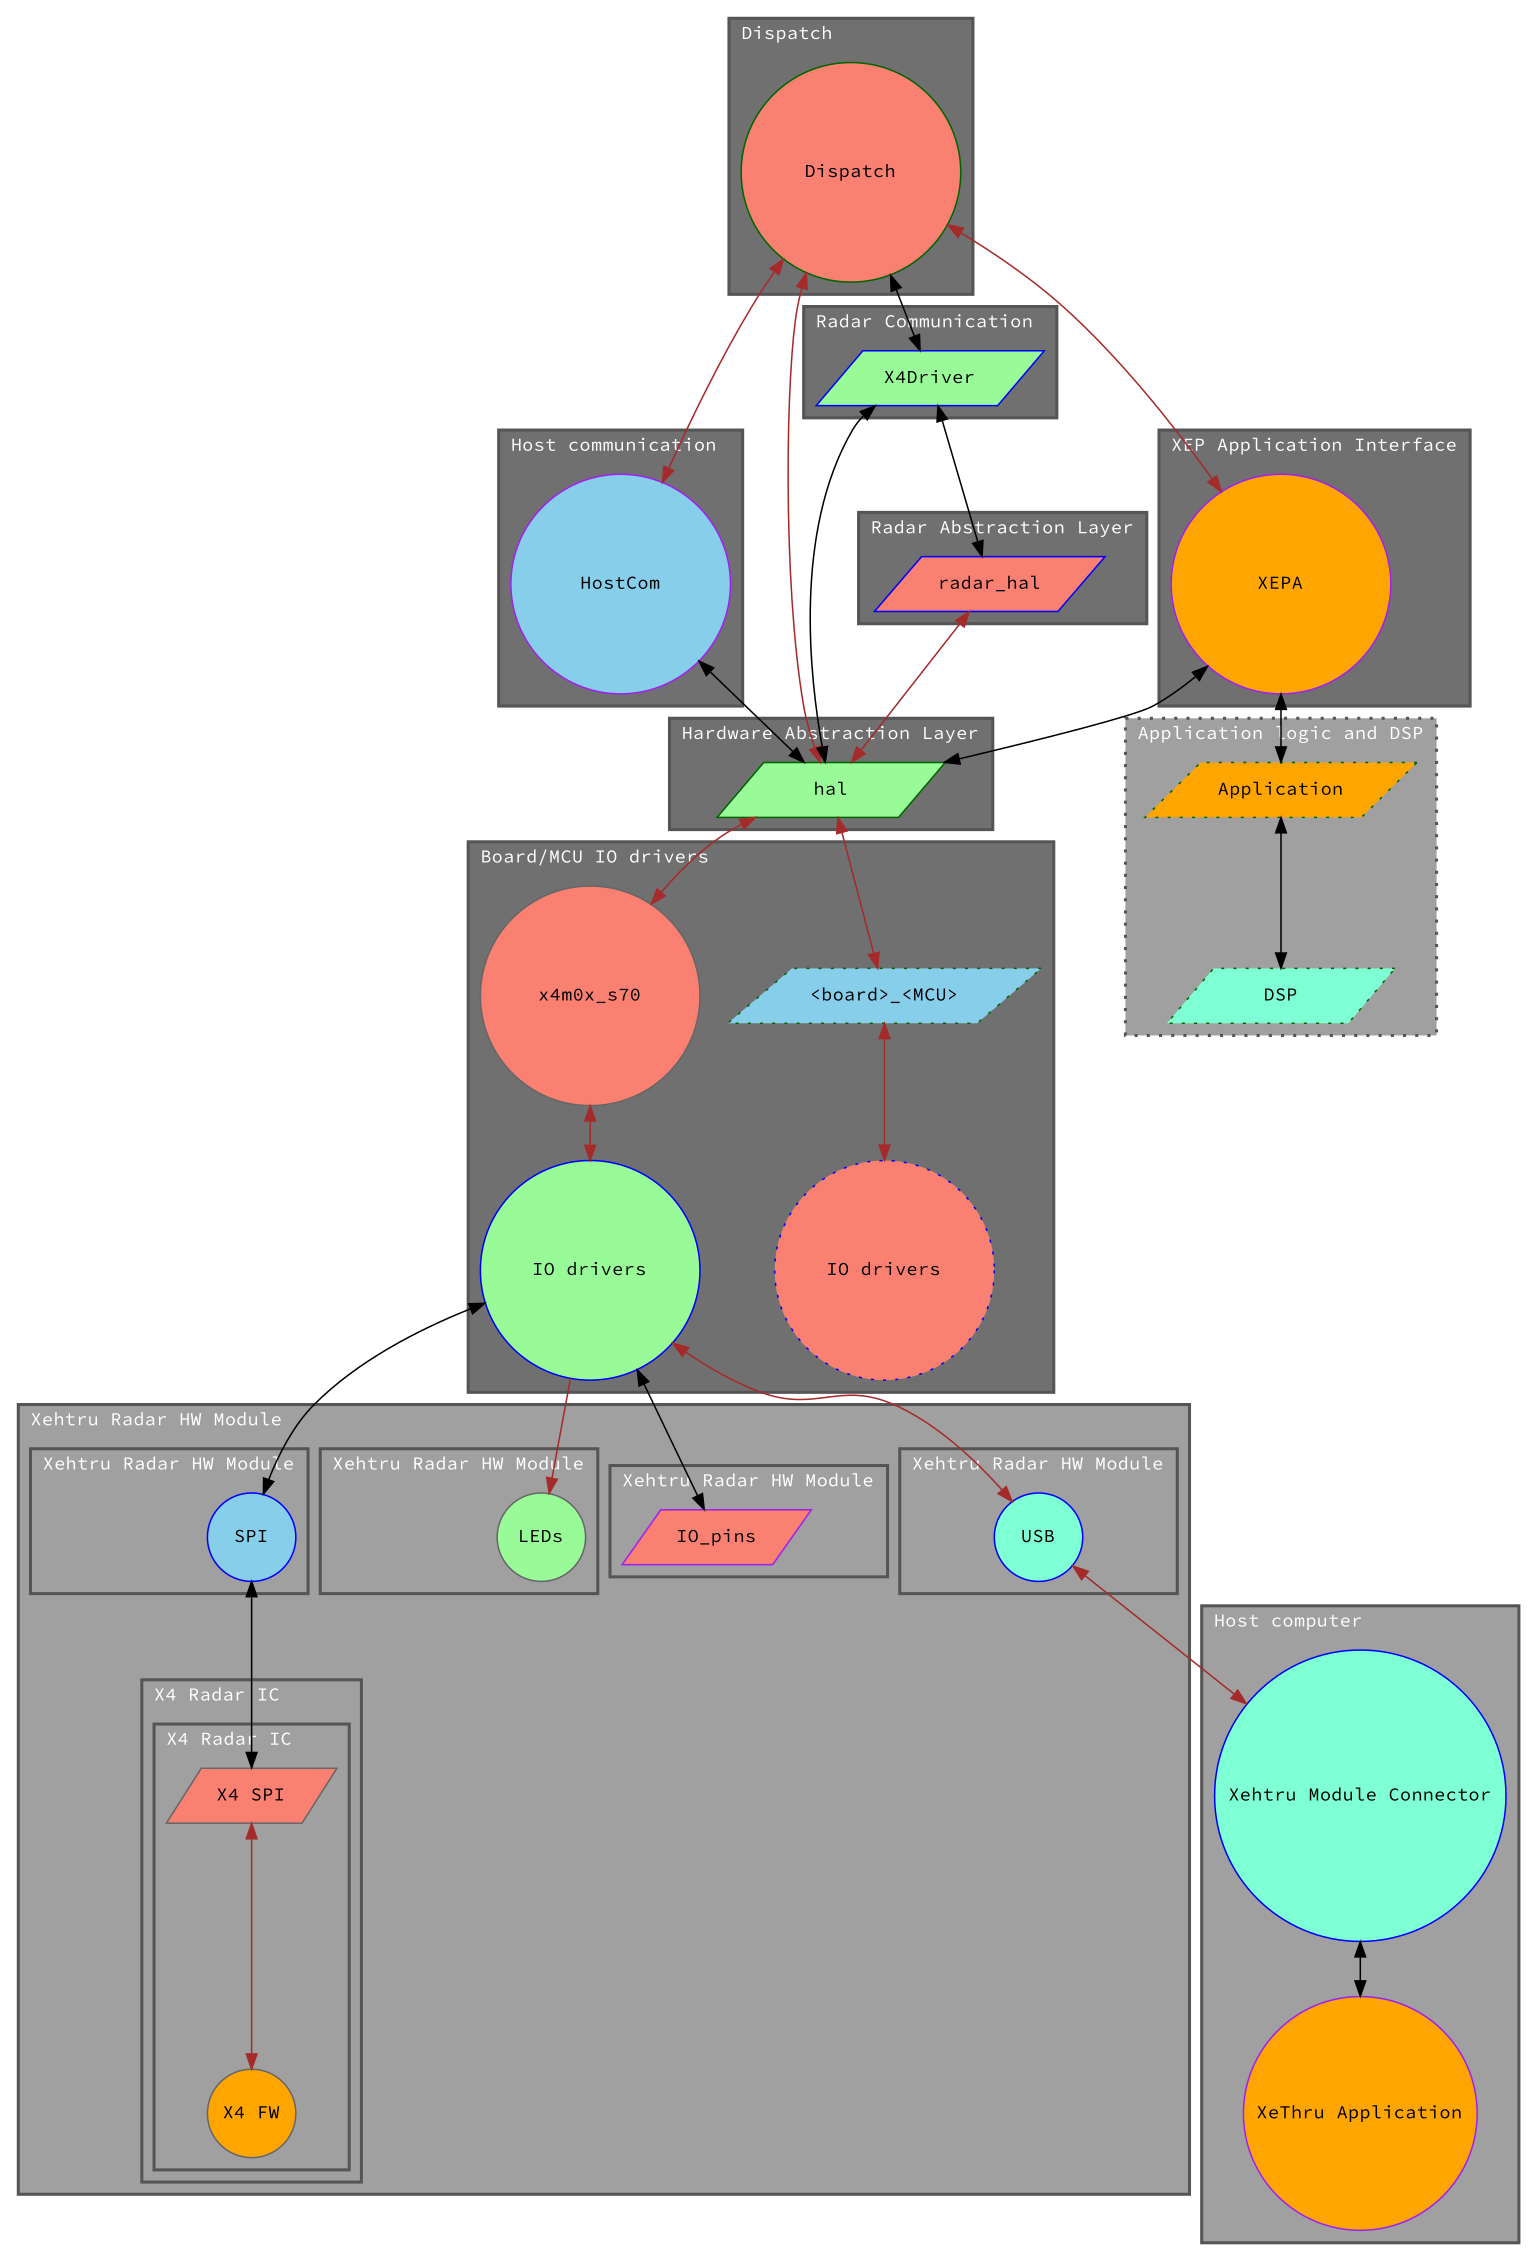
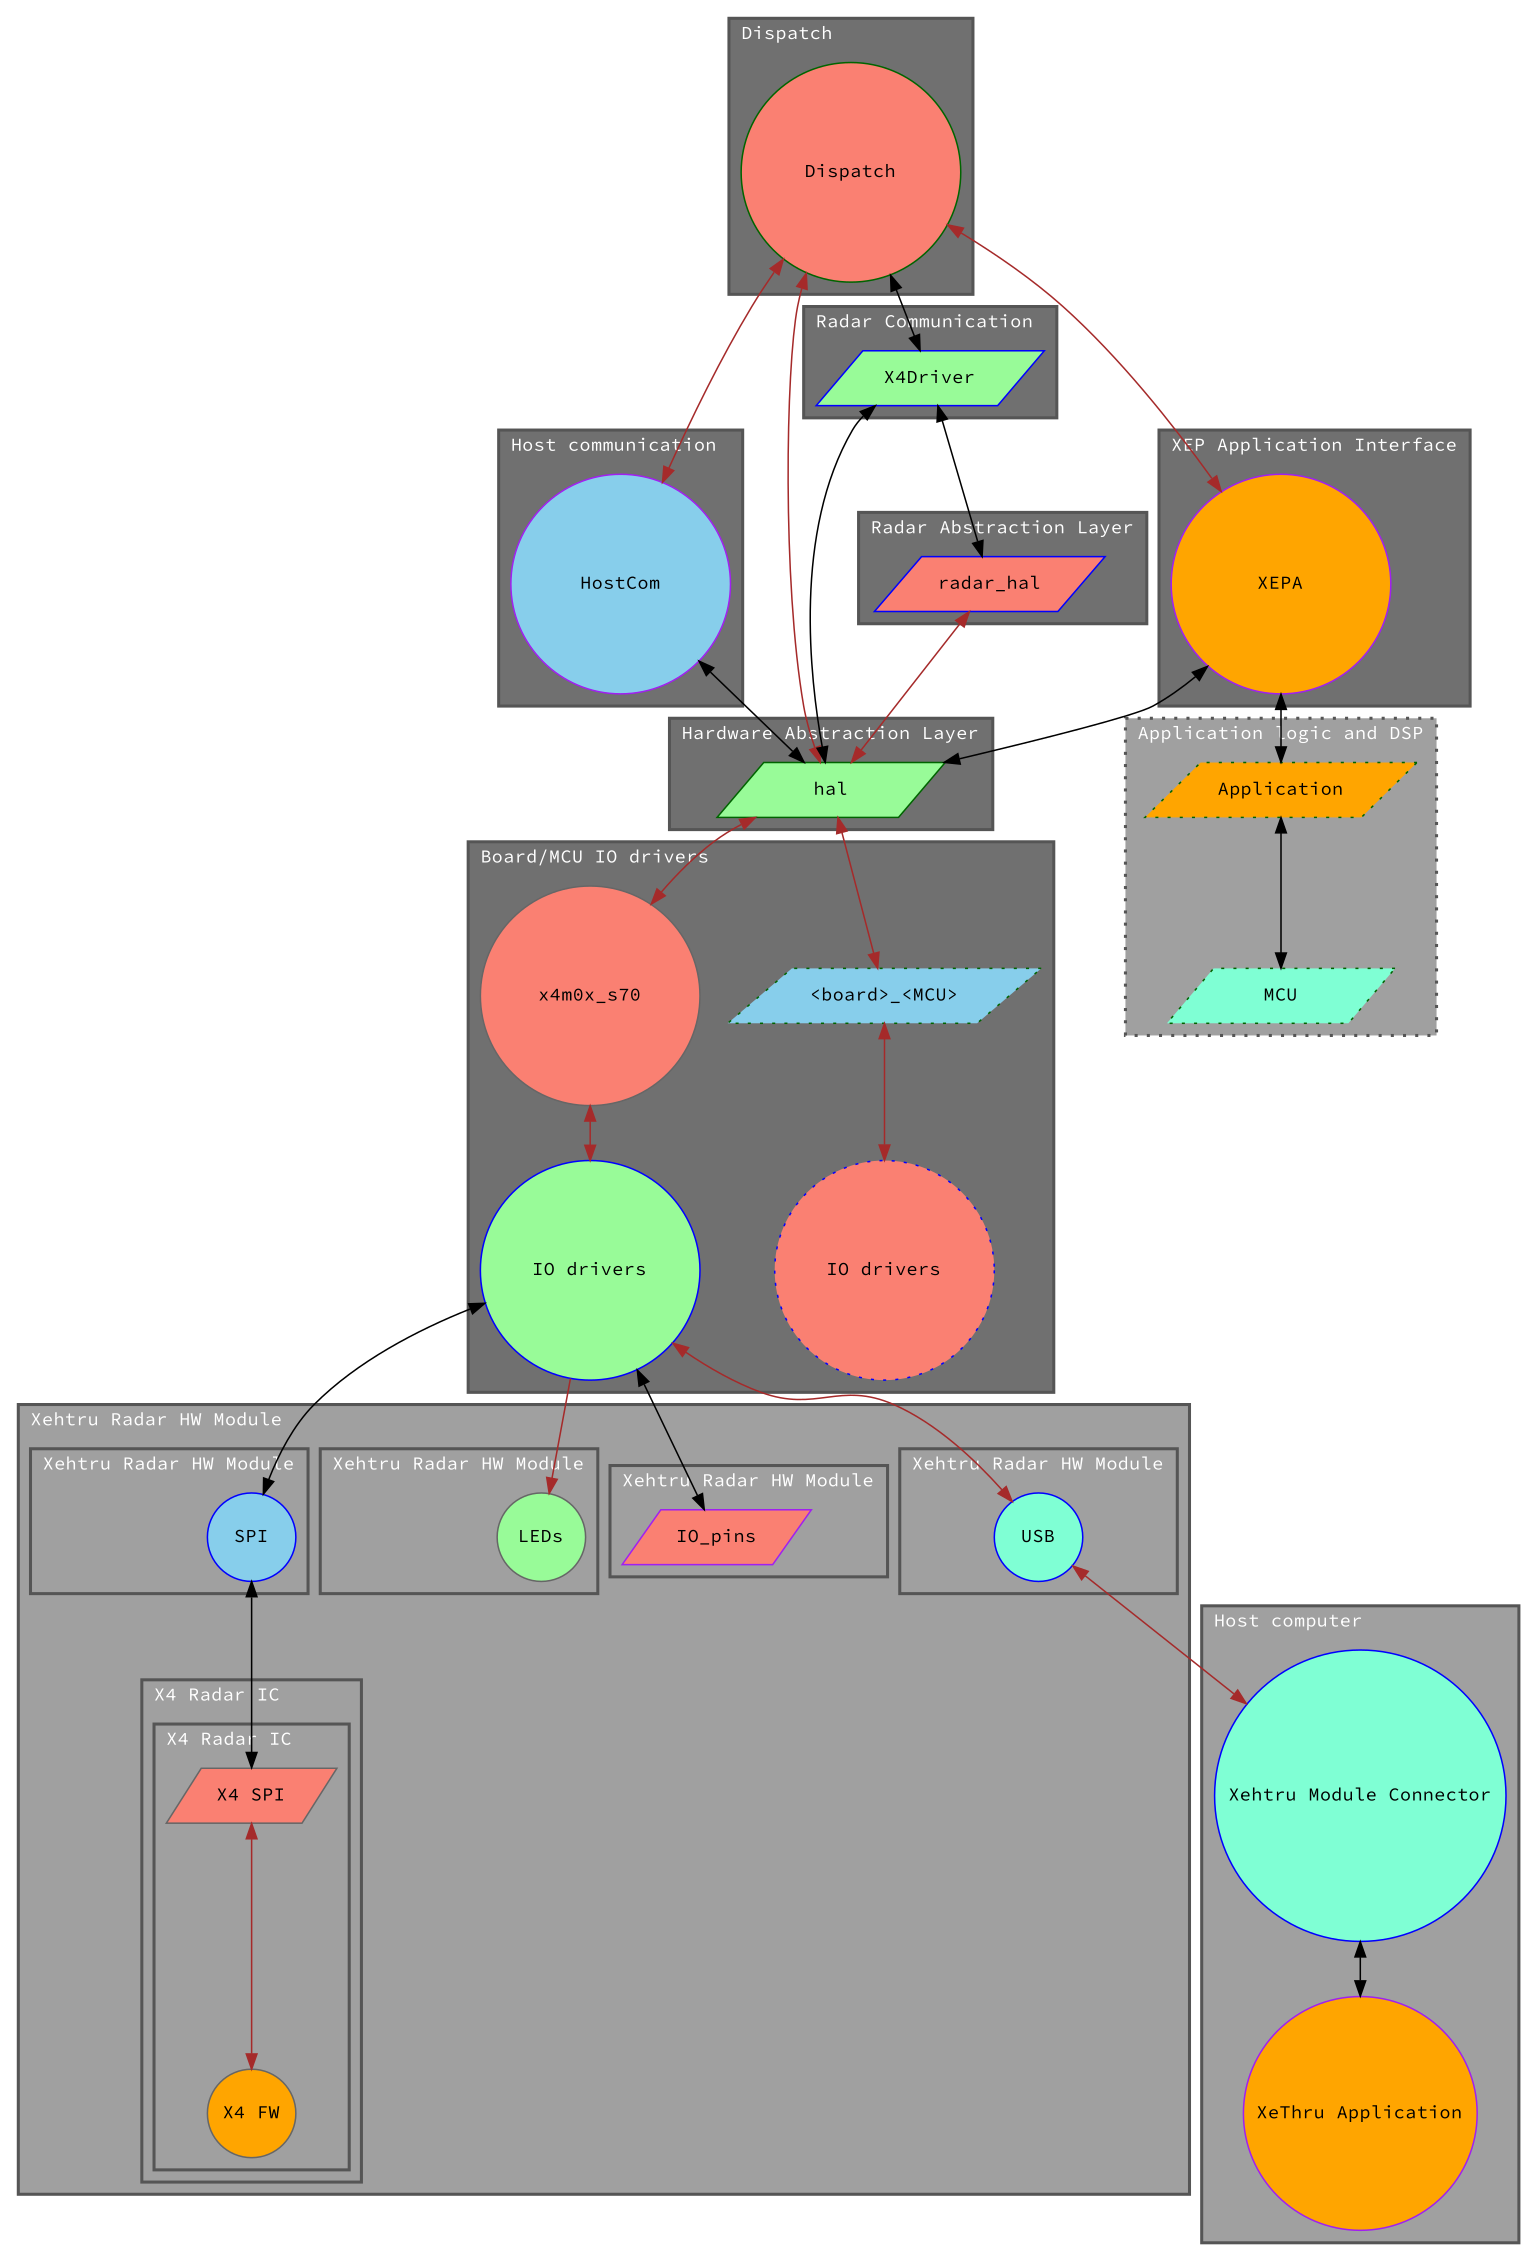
(1281, 996) -> (1281, 996)
